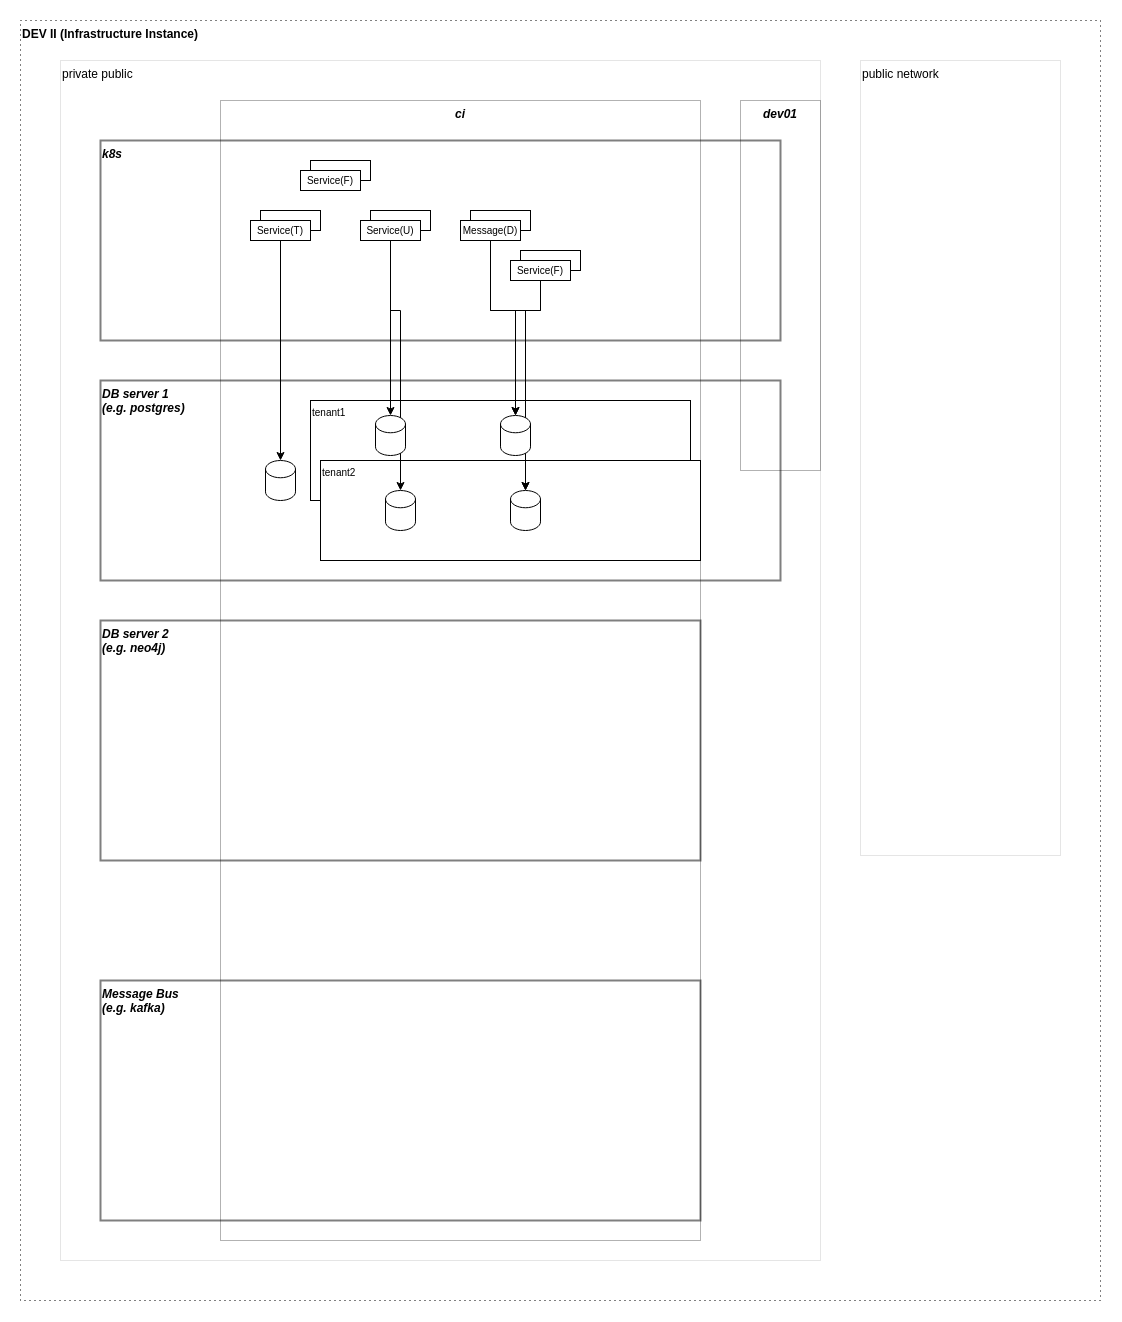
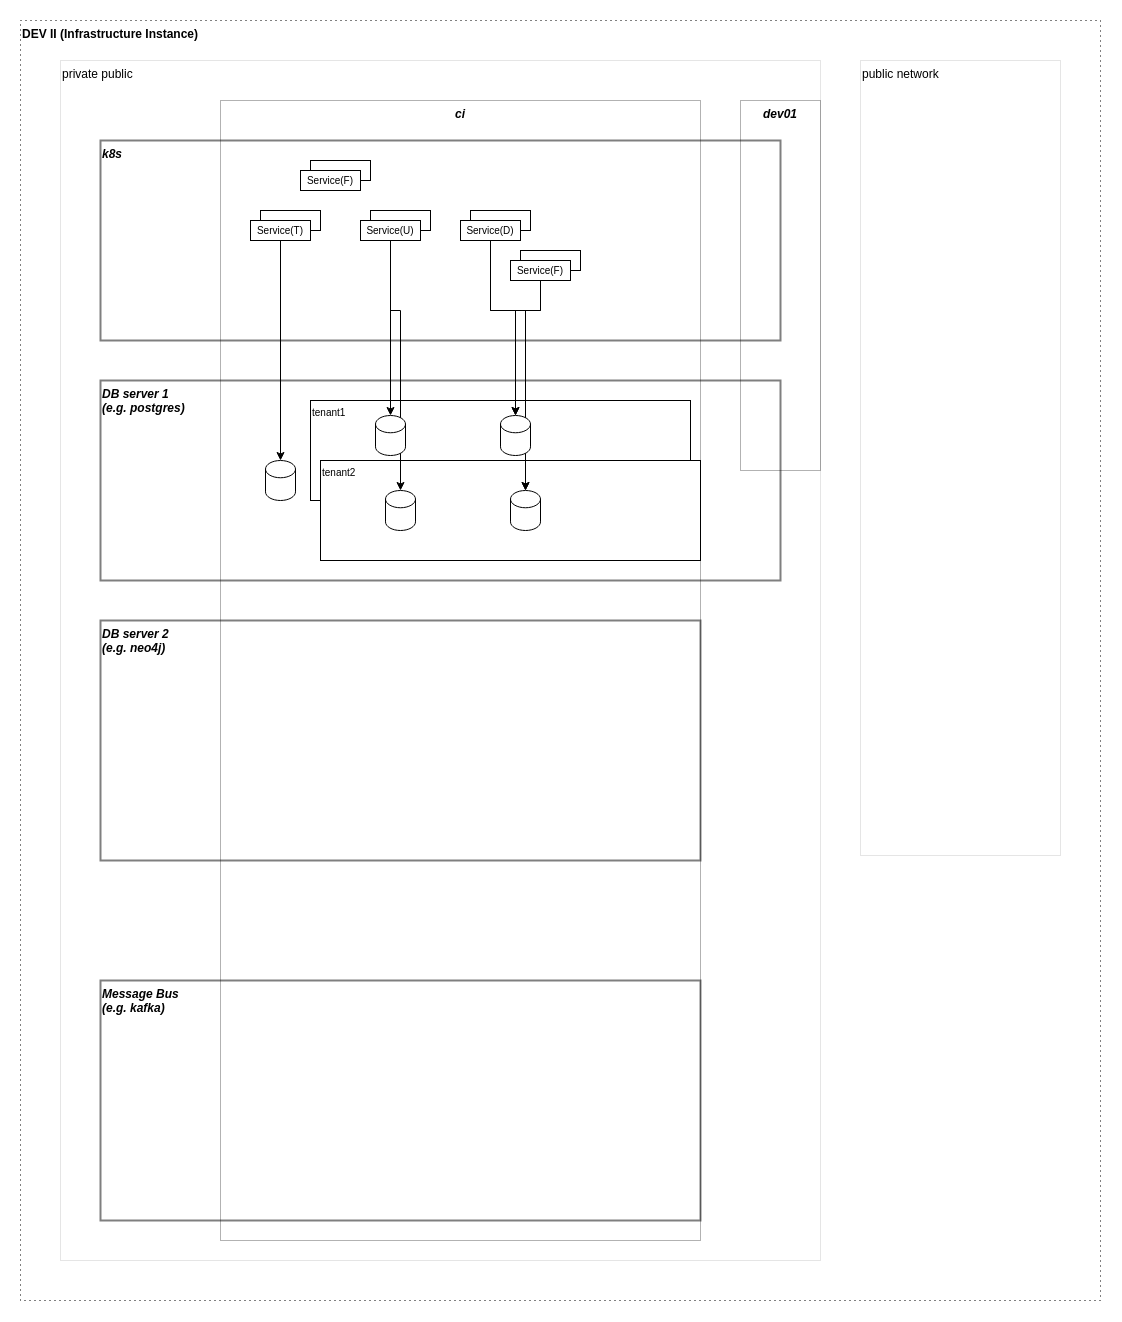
(491, 231) -> (491, 231)
